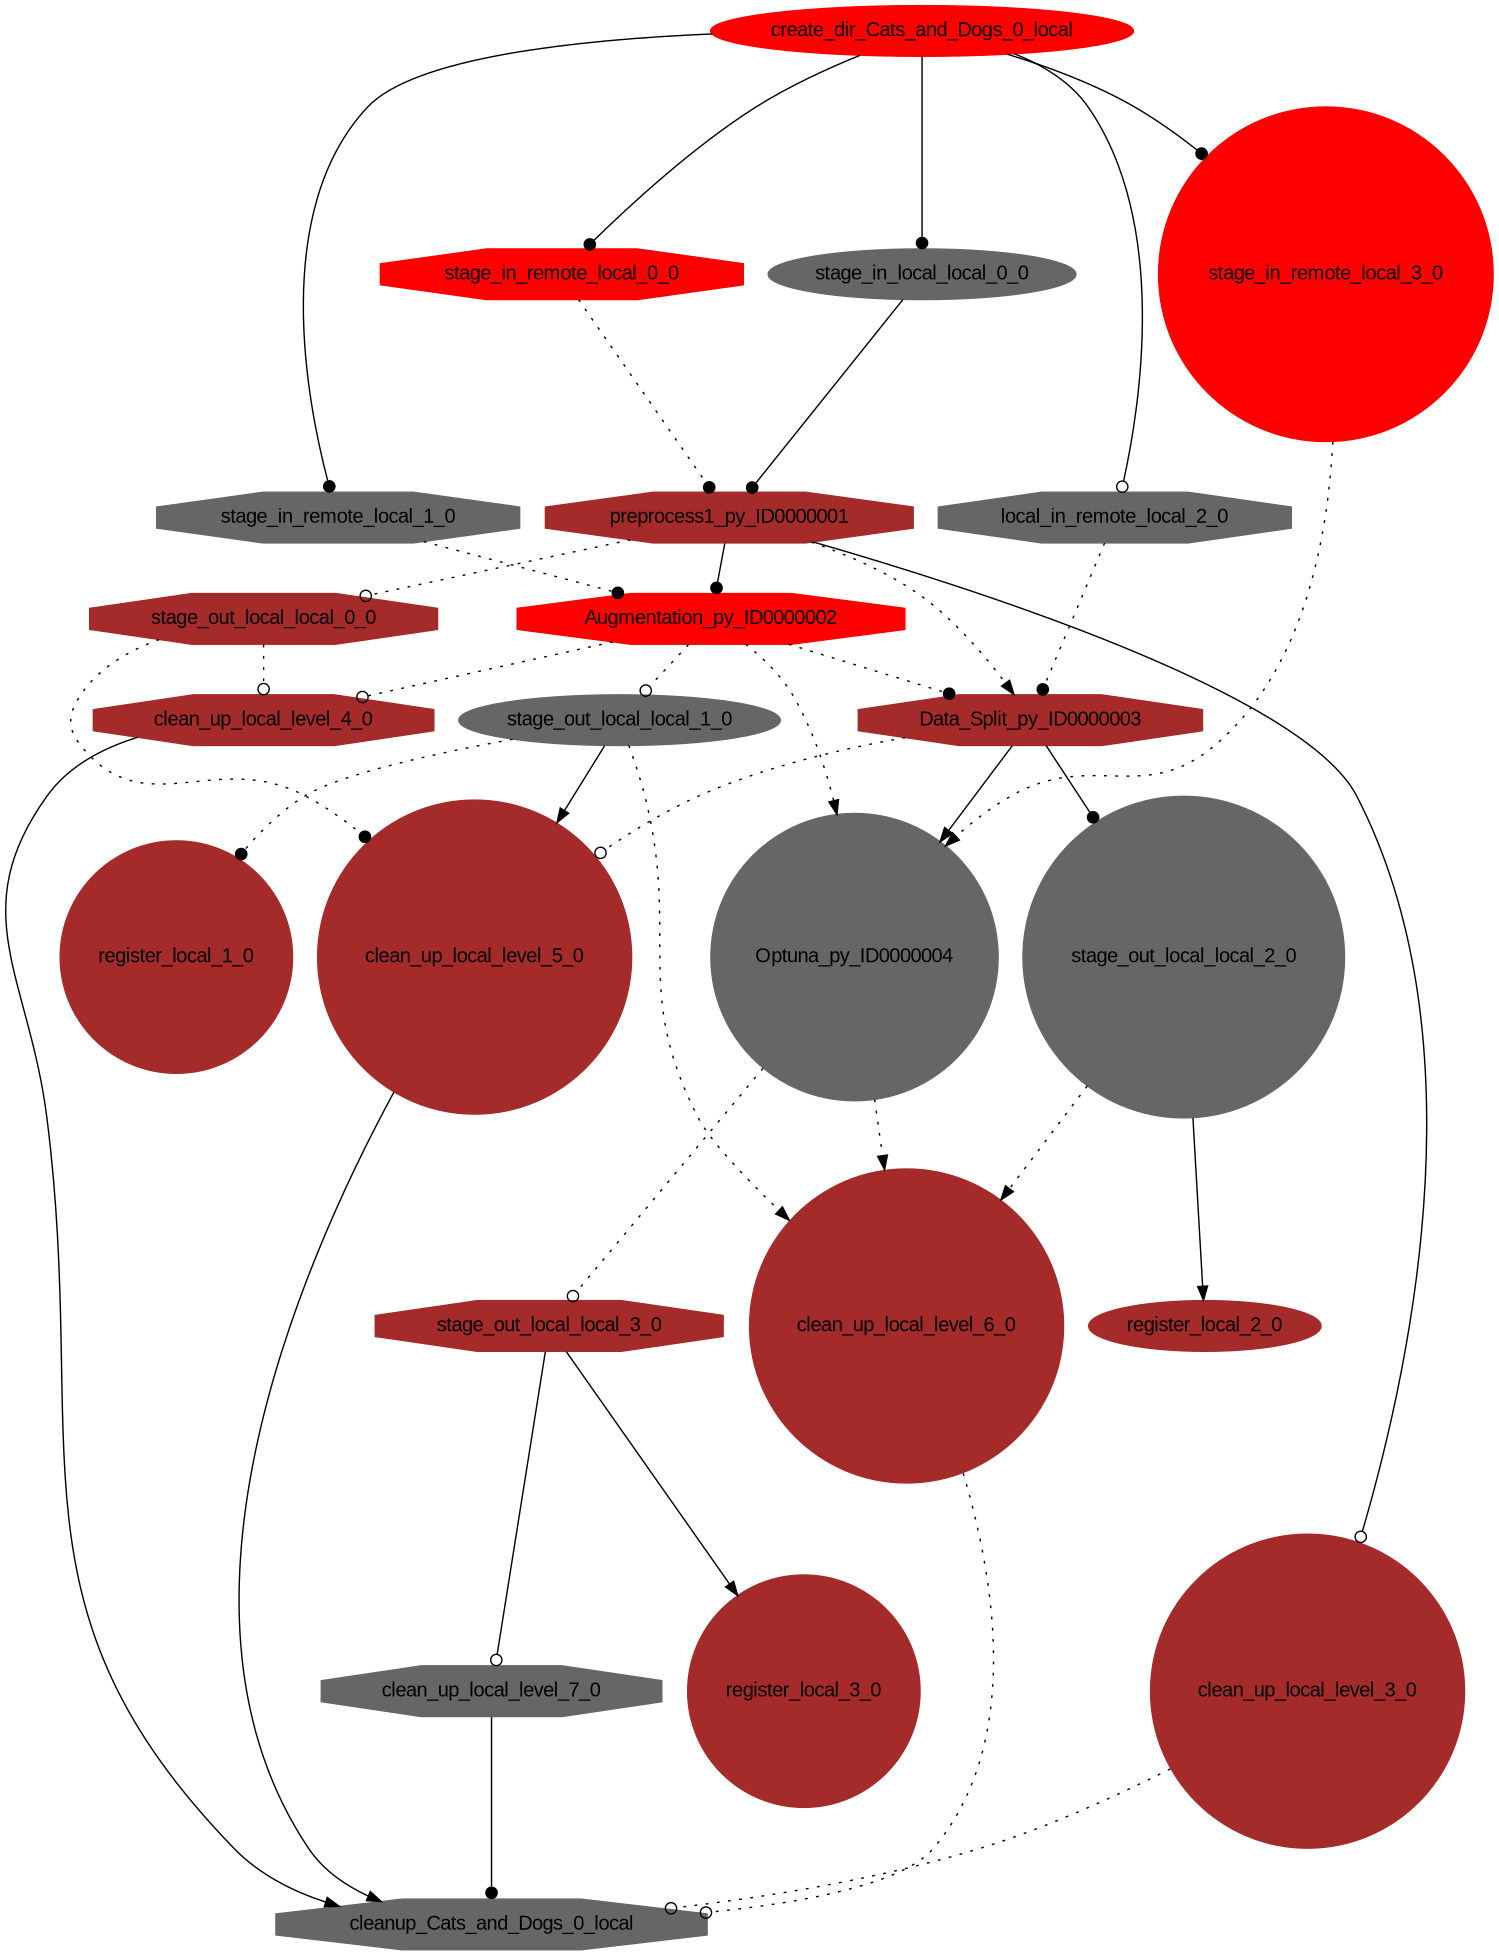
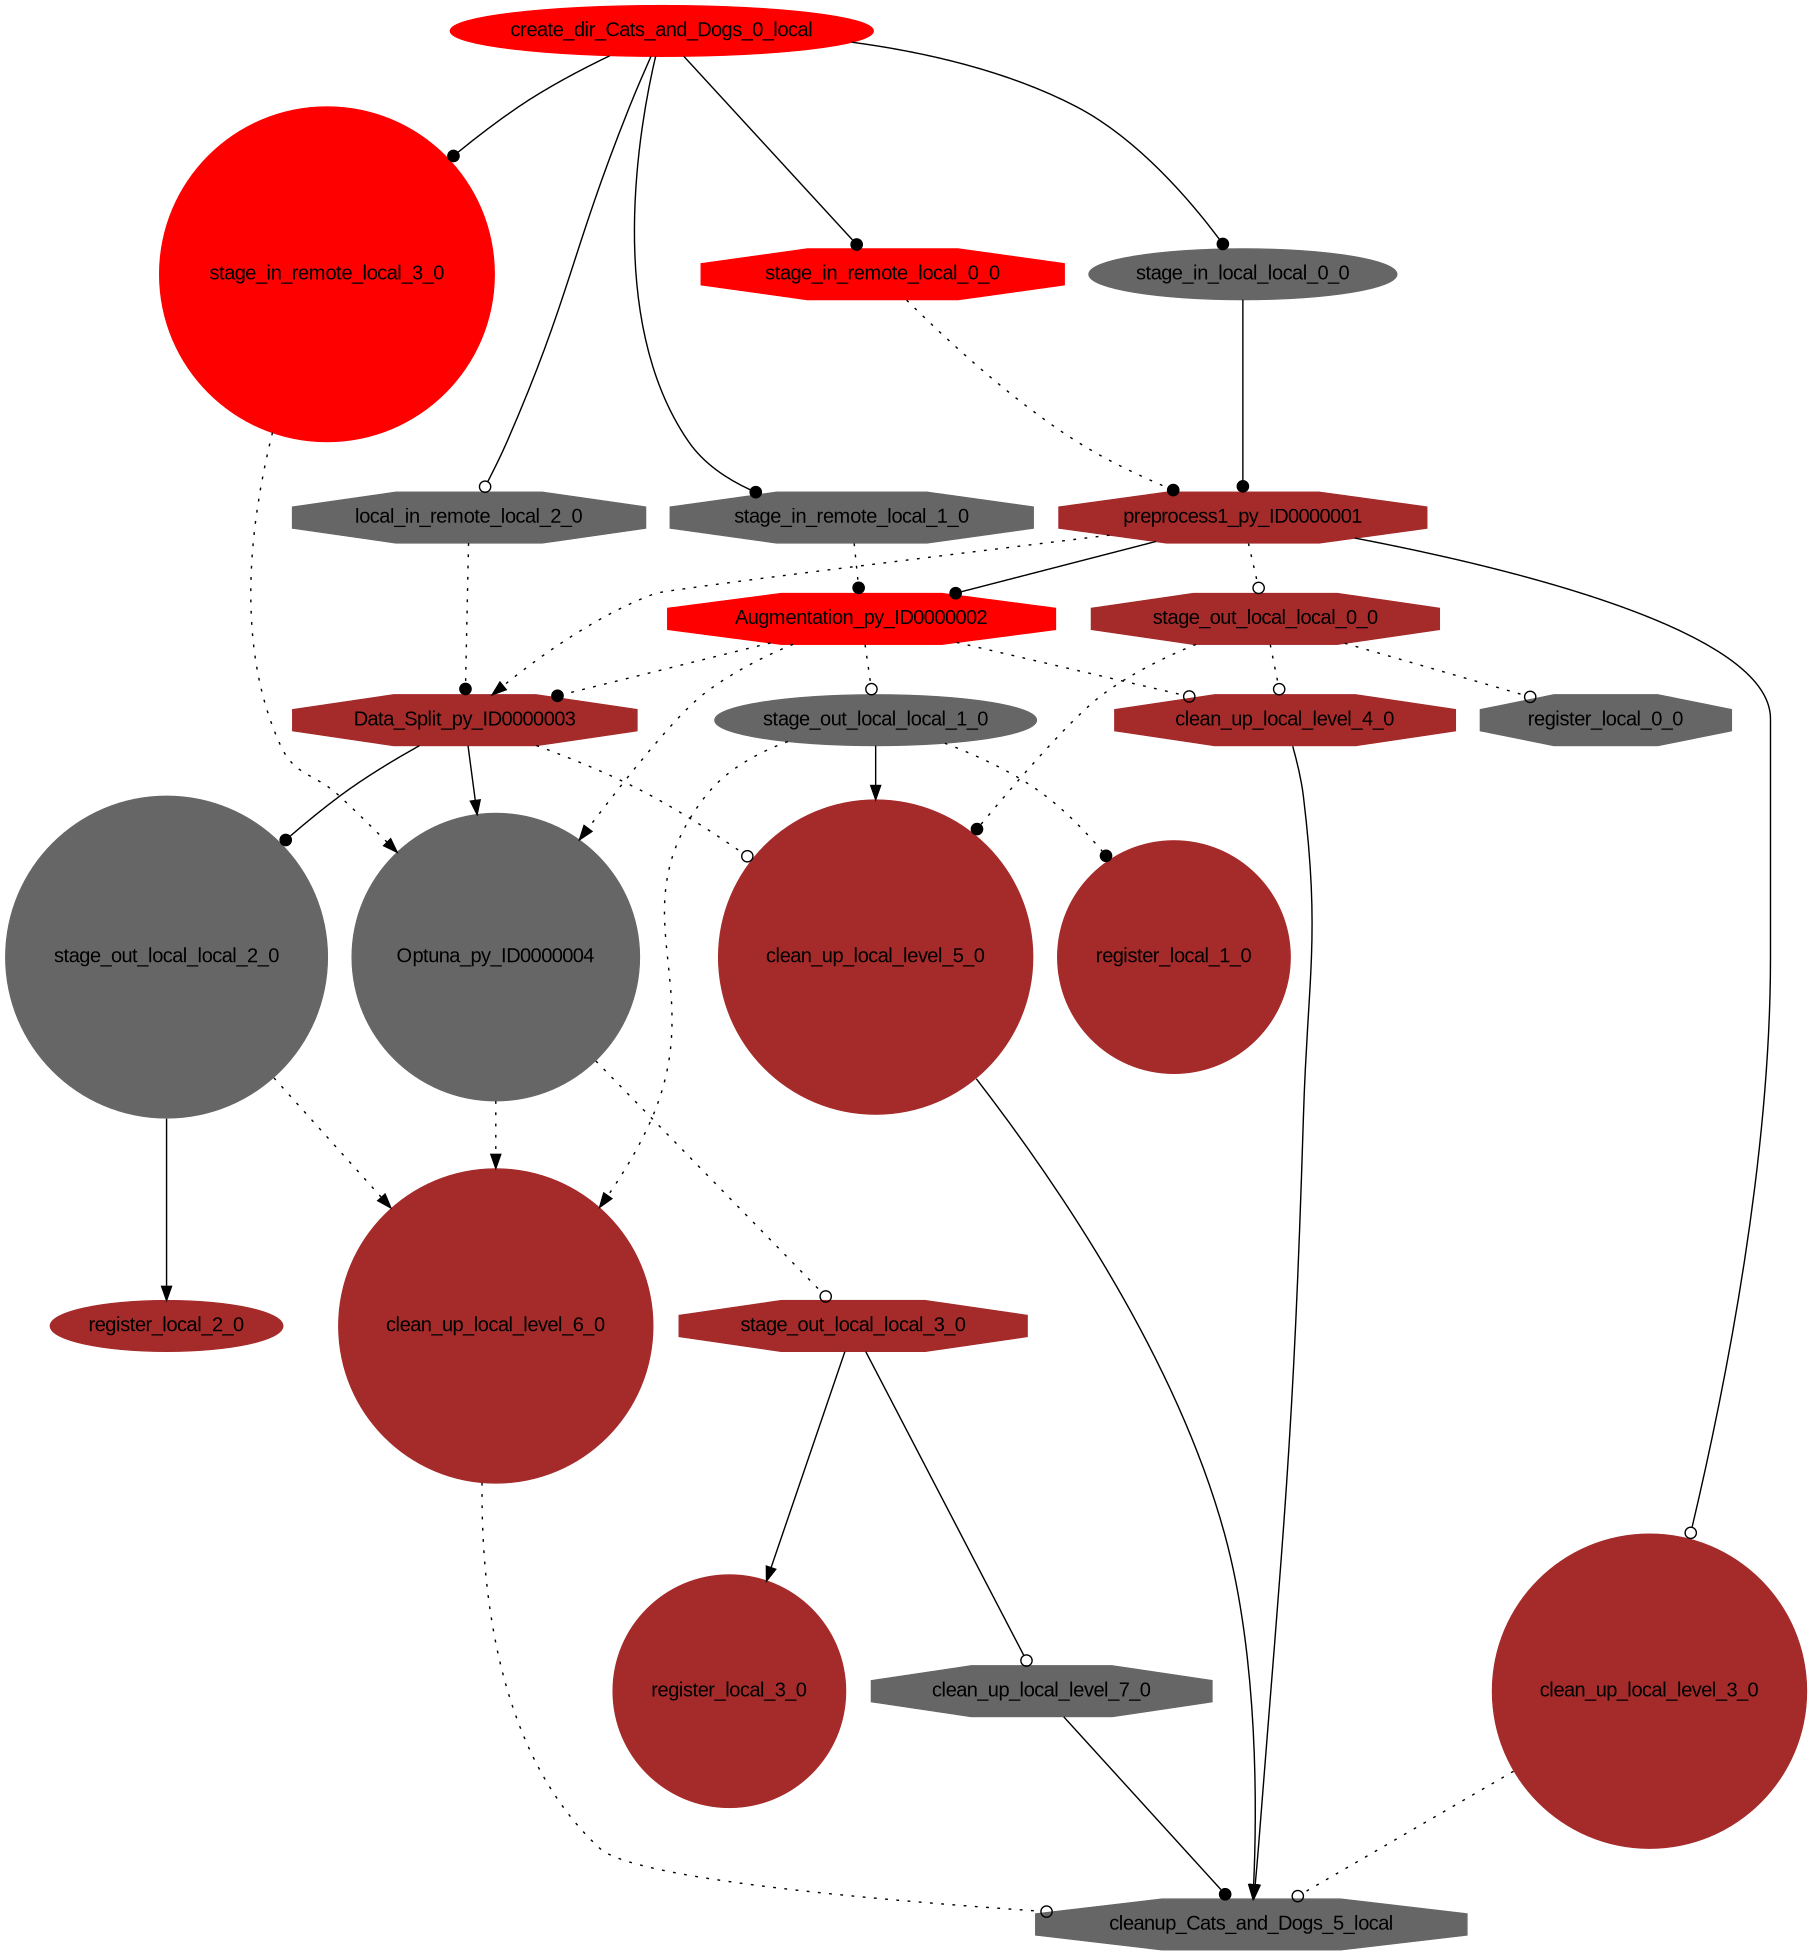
none -> (1606, 720)
(492, 1924) -> (1251, 1924)
